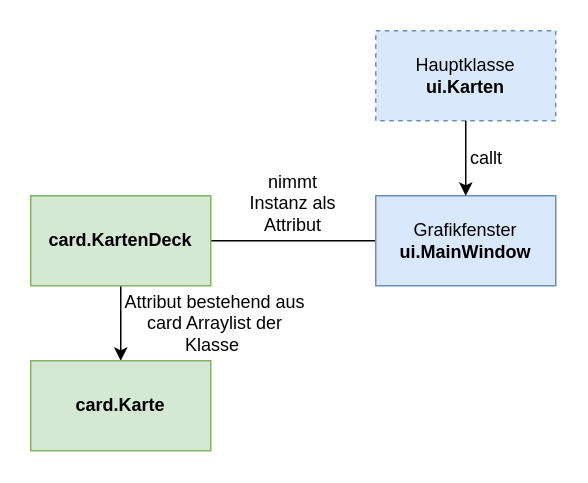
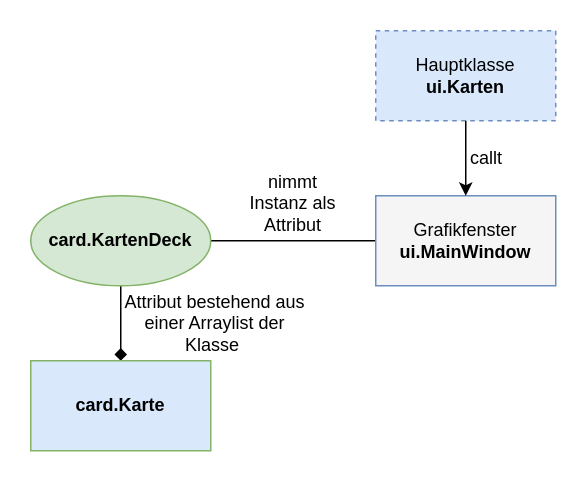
(121, 241) -> (121, 241)
(466, 241) -> (466, 241)
(215, 323) -> (215, 323)
(121, 349) -> (121, 348)
(121, 406) -> (121, 406)
